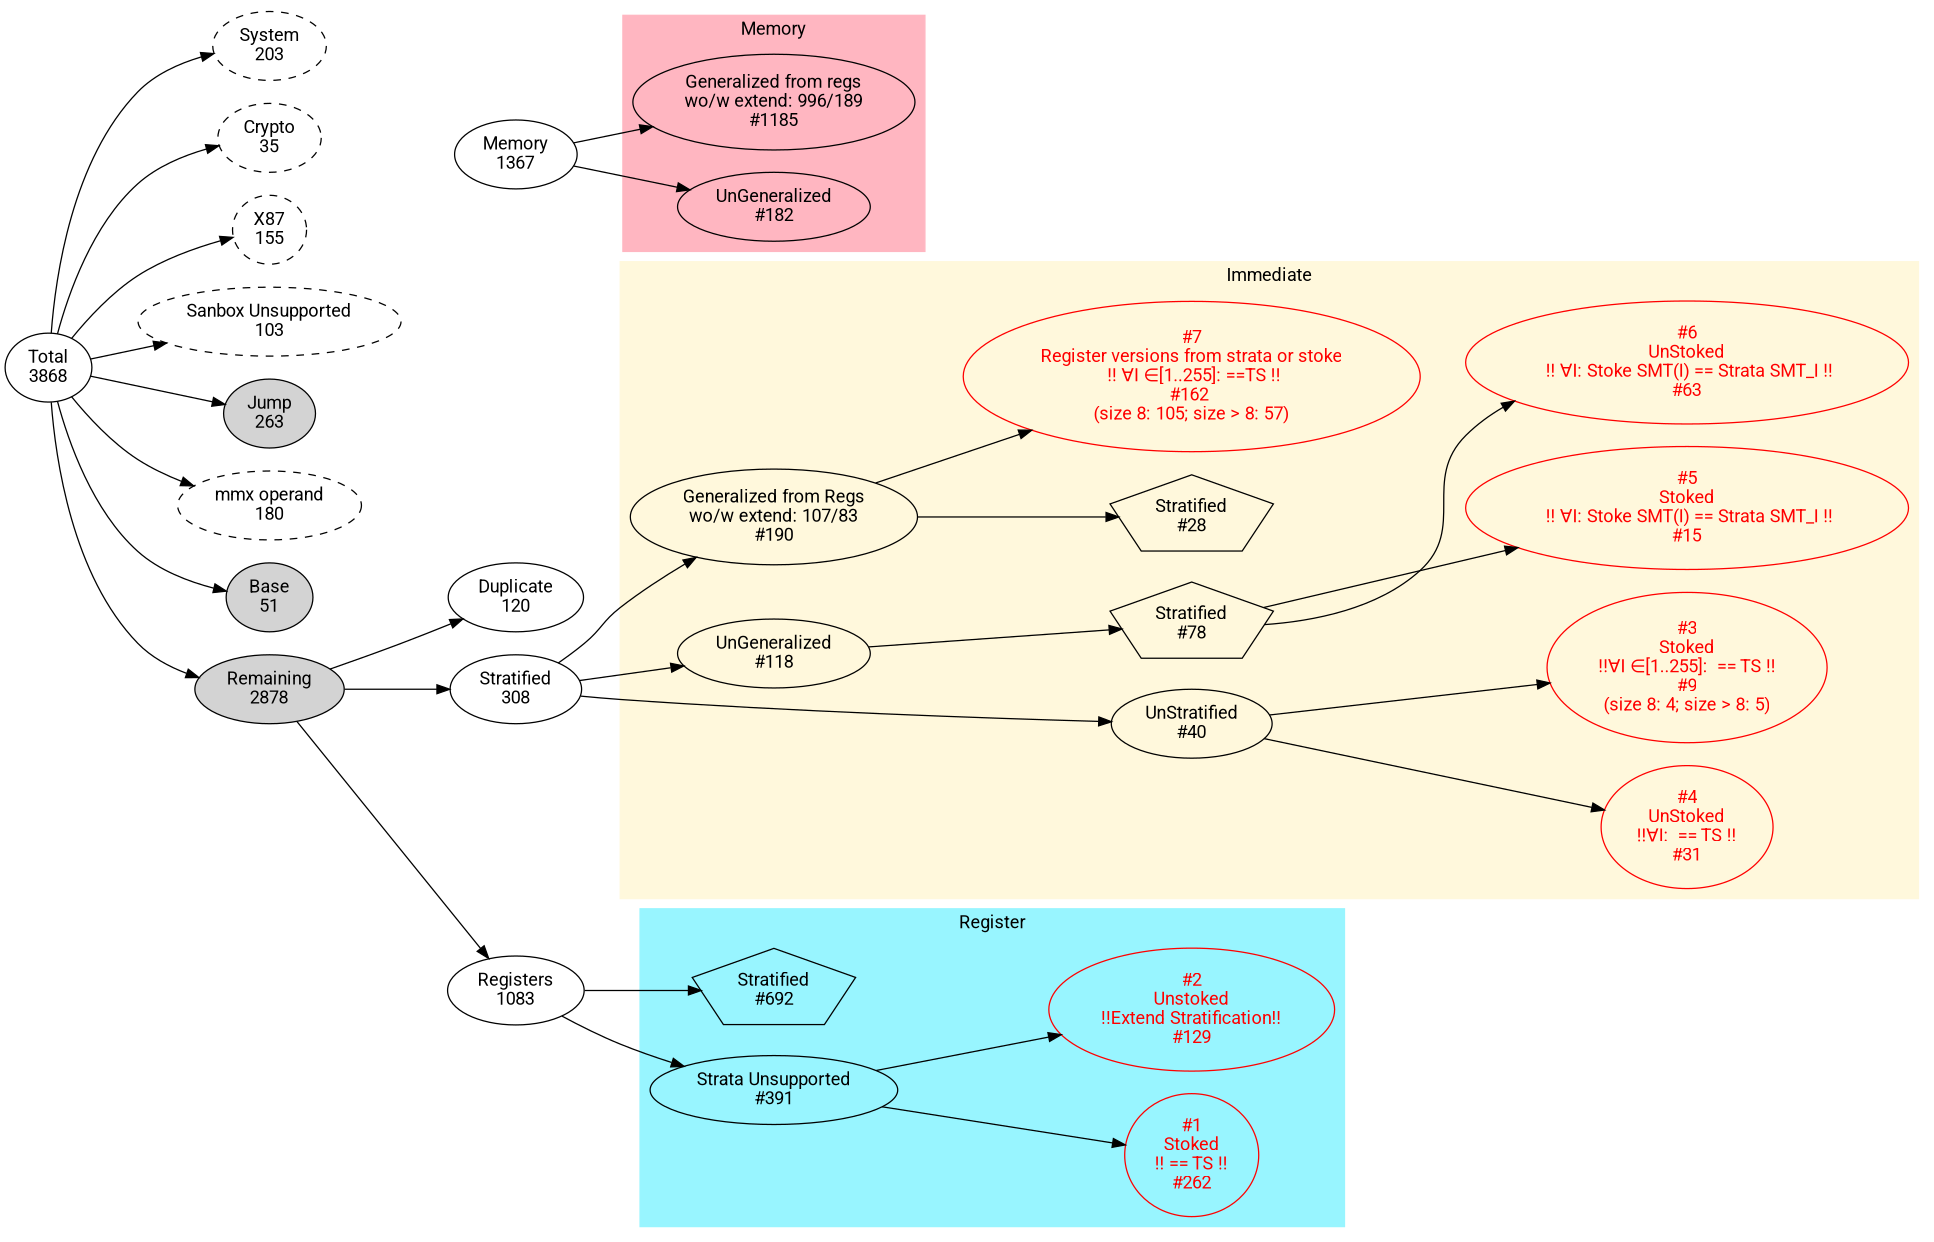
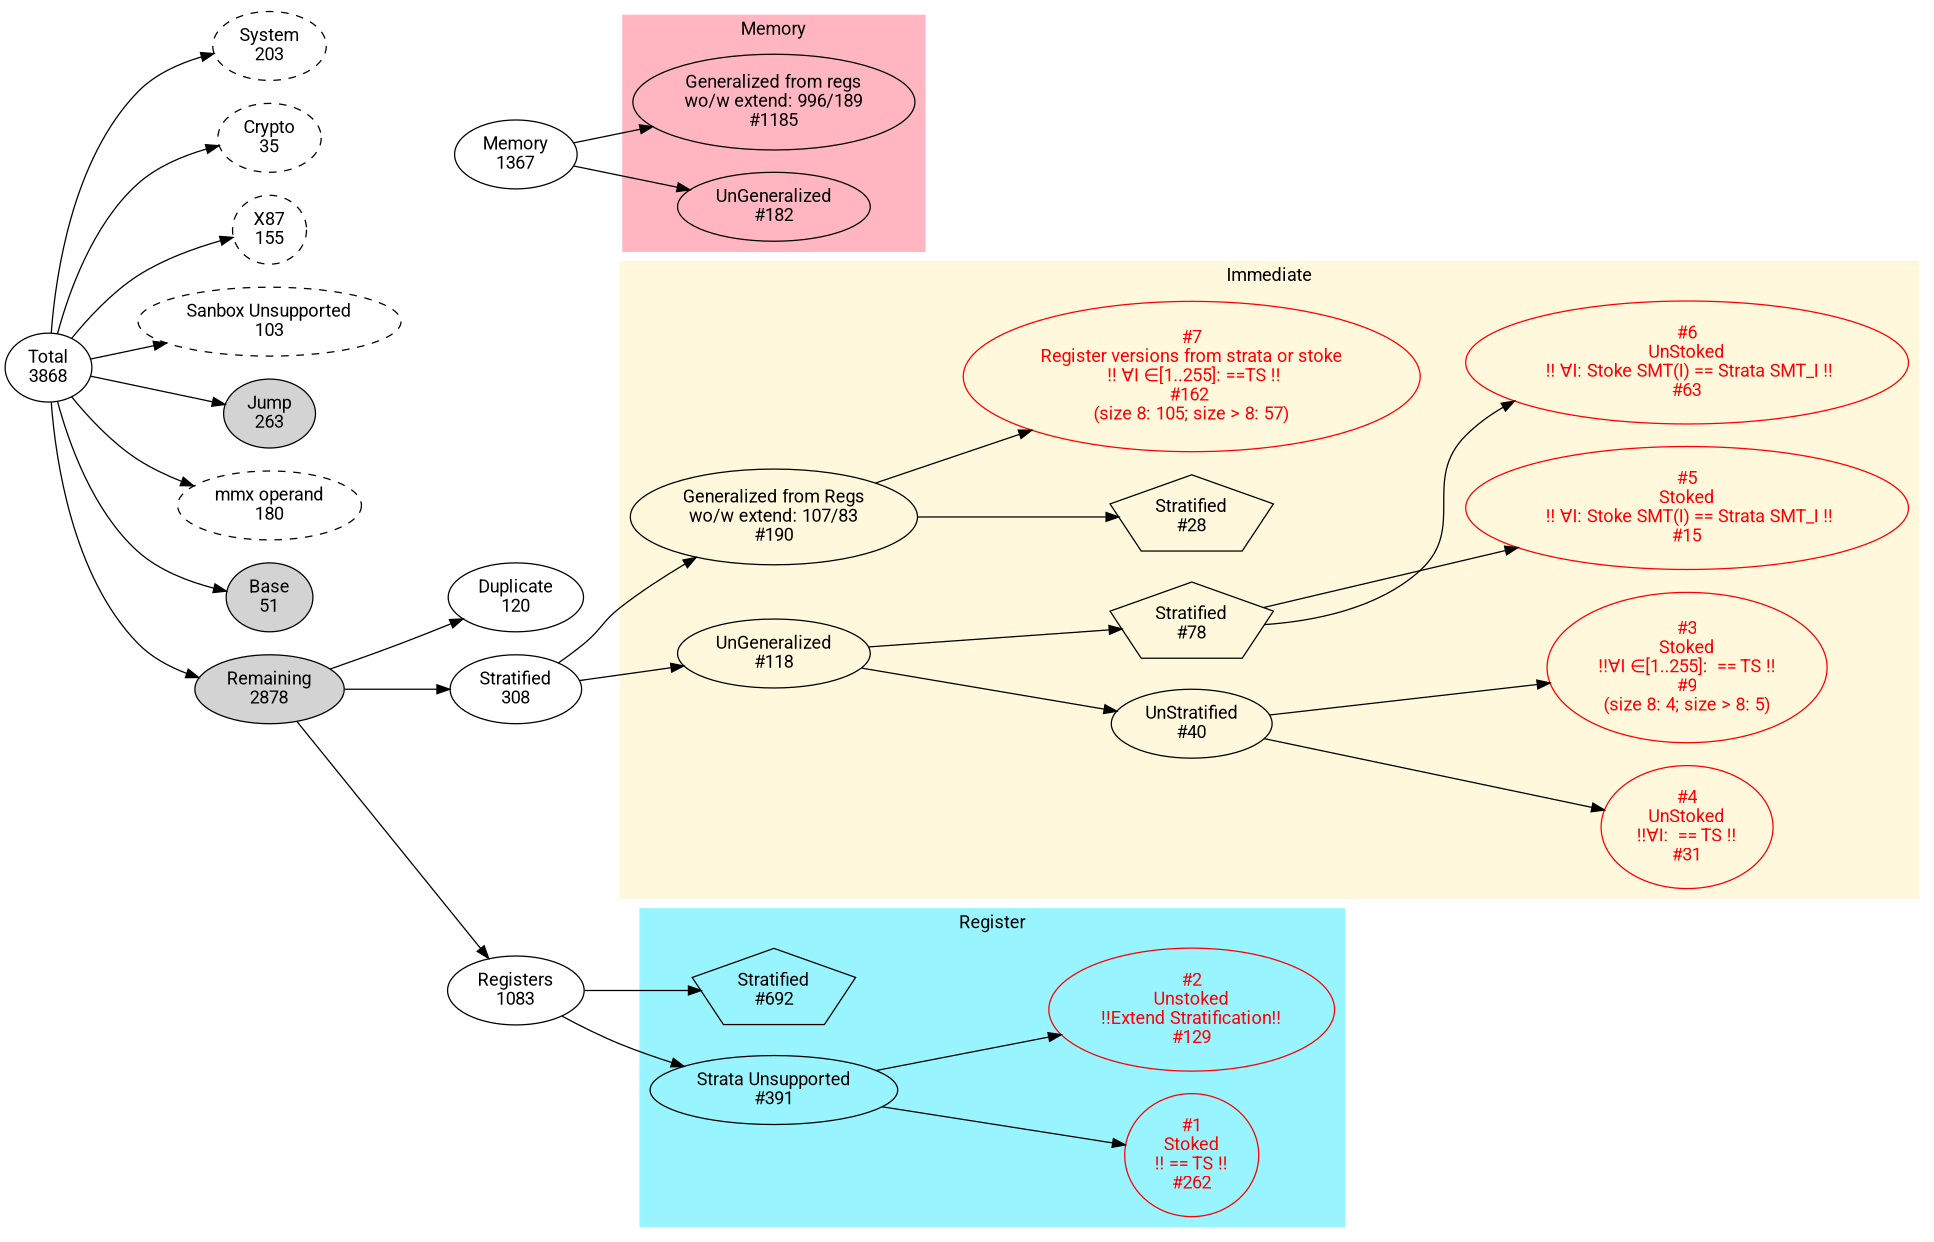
(840, 712) -> (983, 689)
